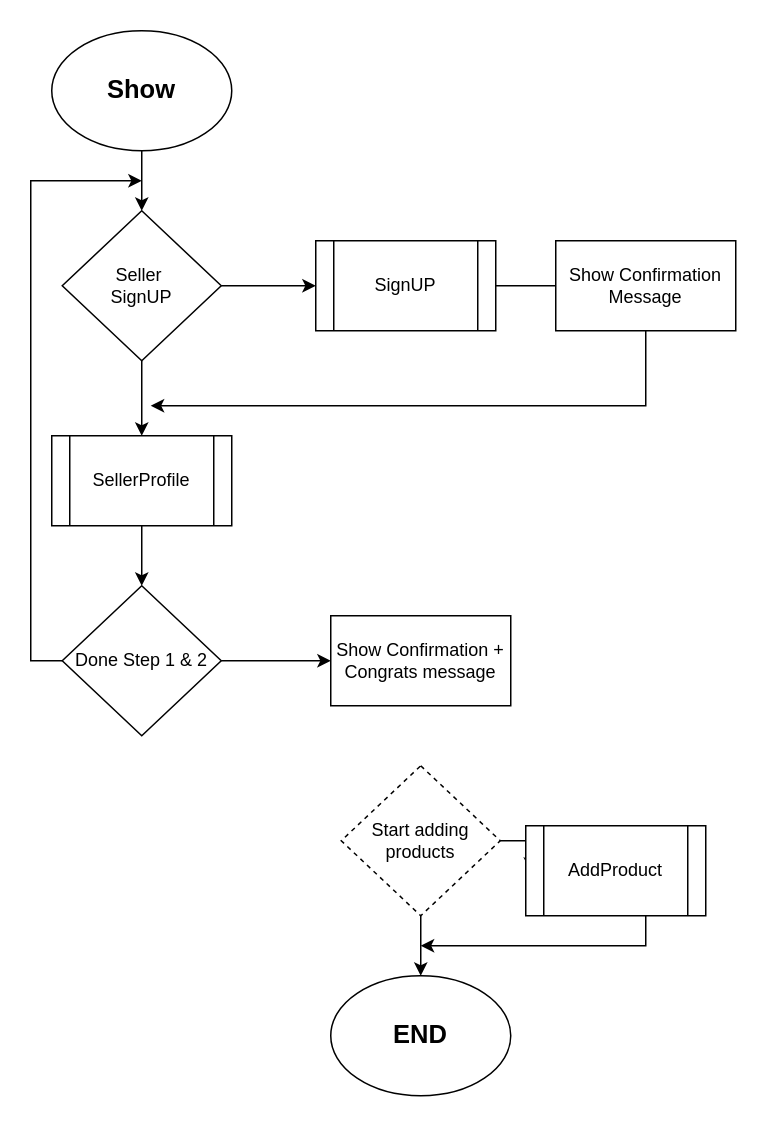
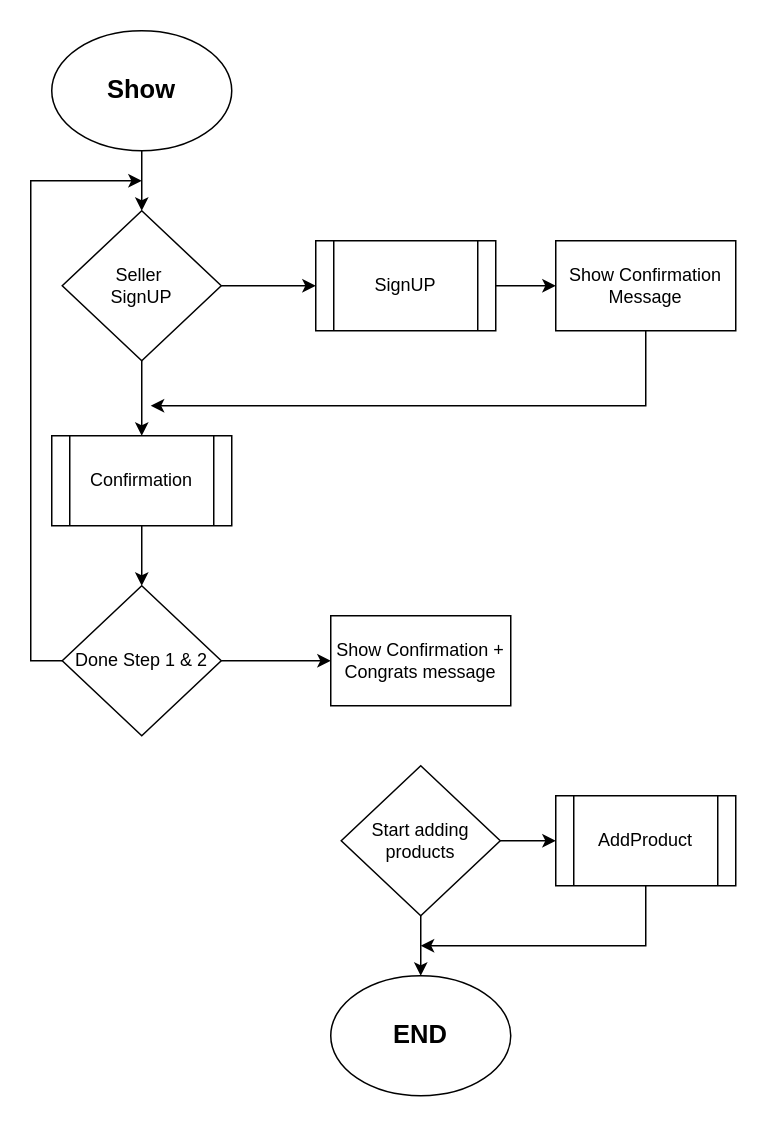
(548, 286) -> (544, 286)
(142, 481) -> (142, 481)
(421, 841) -> (421, 841)
(616, 871) -> (646, 841)
